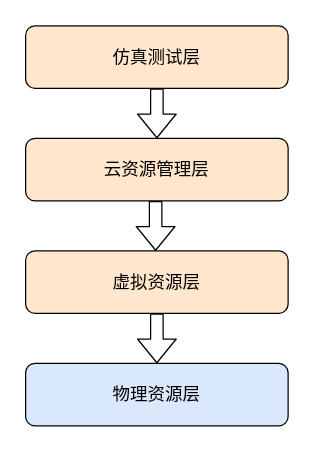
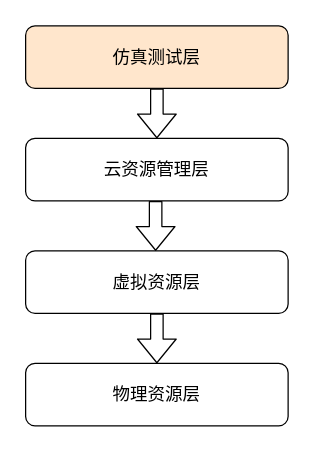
(157, 169) -> (157, 169)
(157, 282) -> (157, 282)
(157, 394) -> (157, 394)
